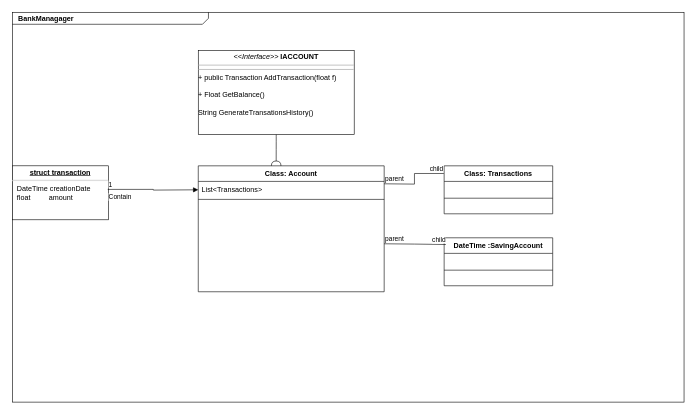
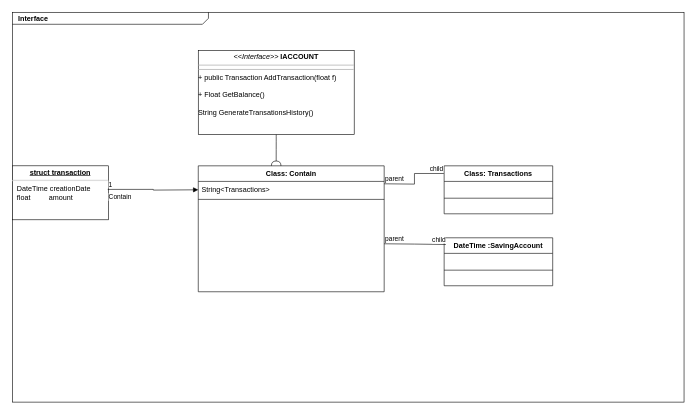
(348, 12) -> (348, 12)
(291, 174) -> (291, 174)
(236, 190) -> (240, 190)
